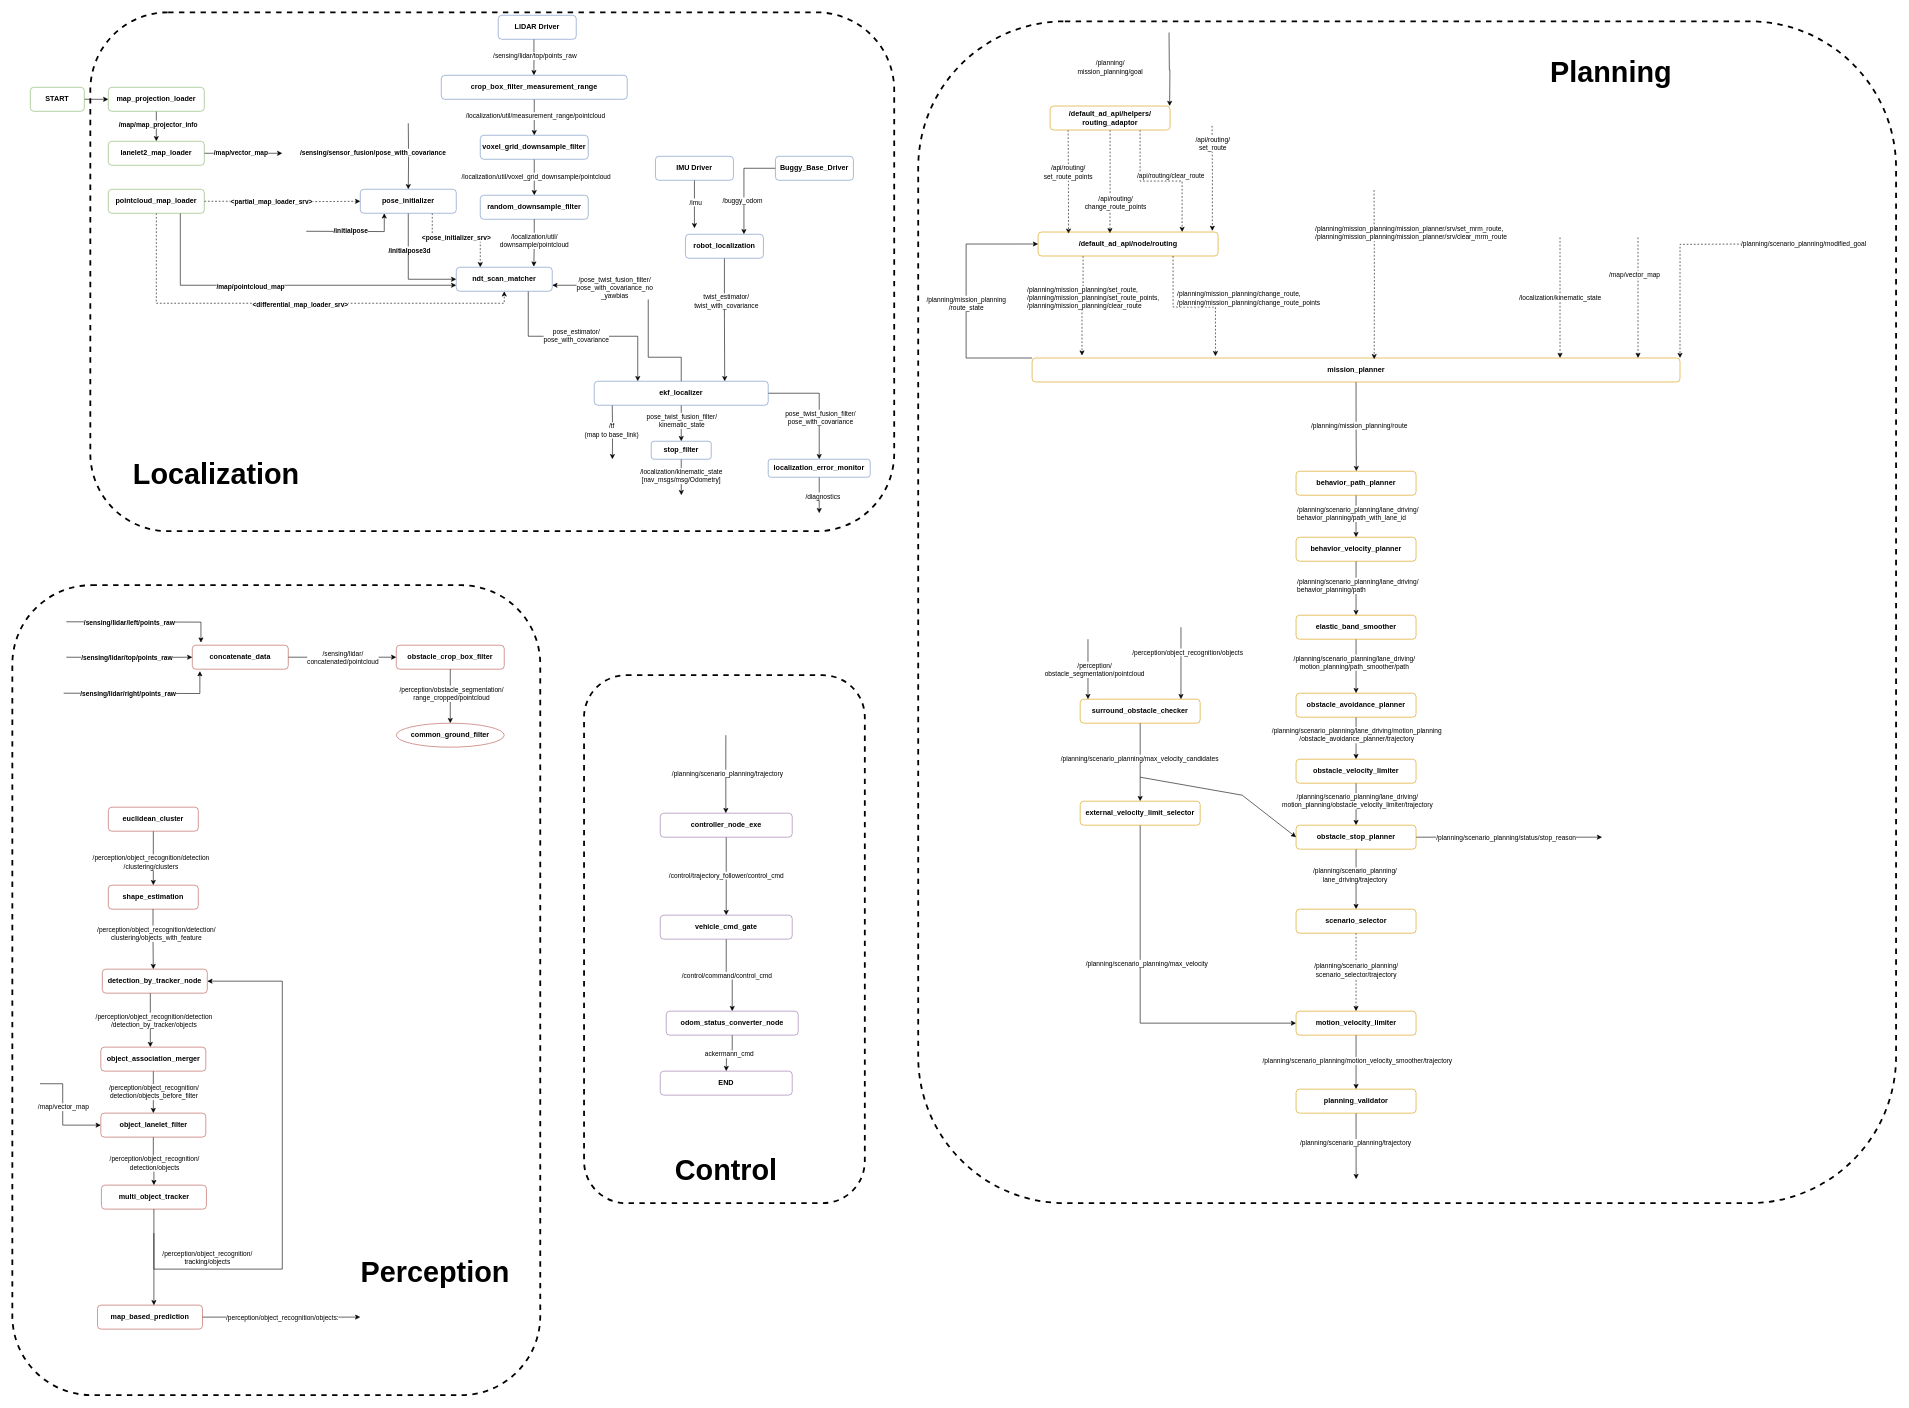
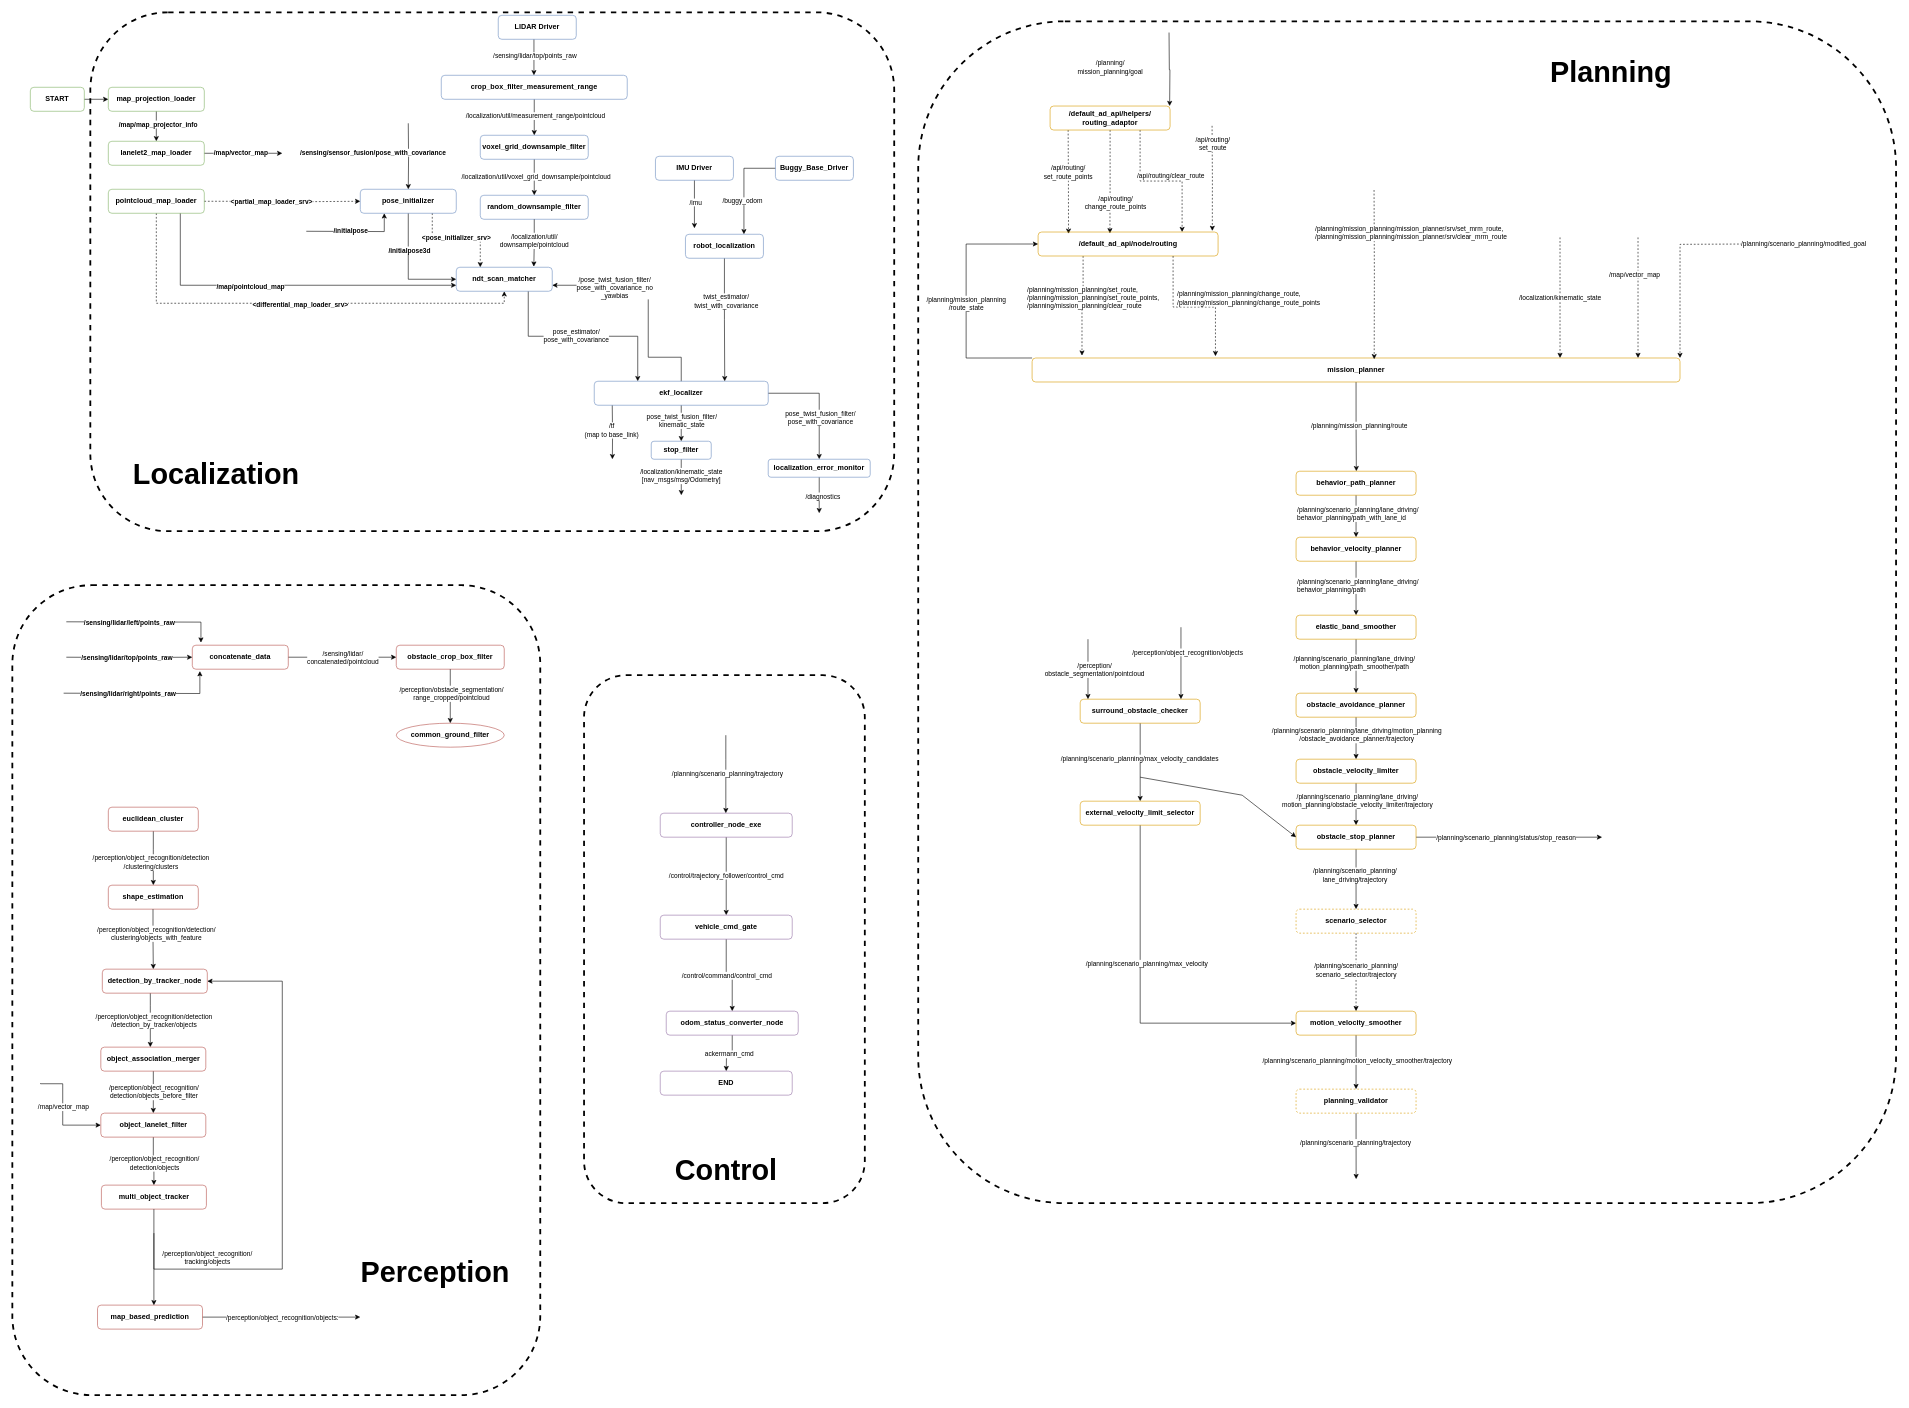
(1356, 921) -> (1356, 921)
(1356, 1023) -> (1356, 1023)
(1356, 1101) -> (1356, 1101)
